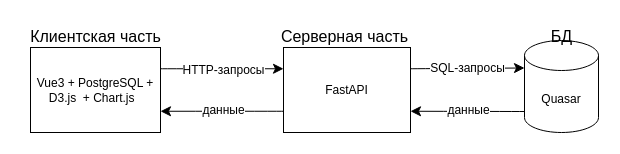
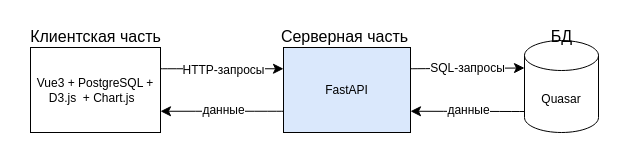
(347, 90) -> (347, 90)
